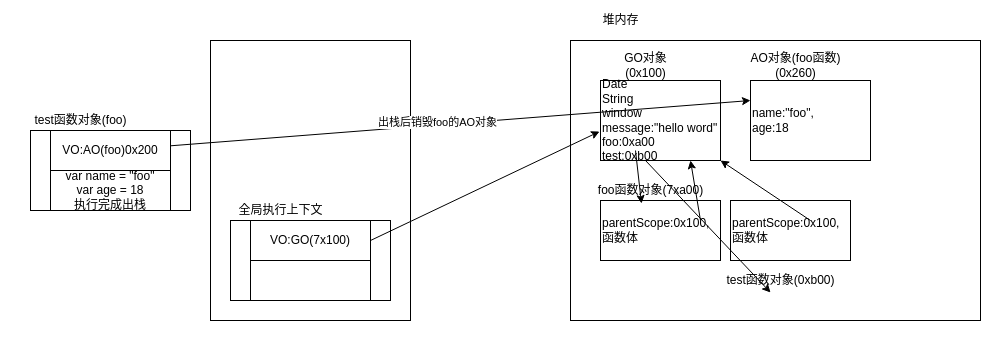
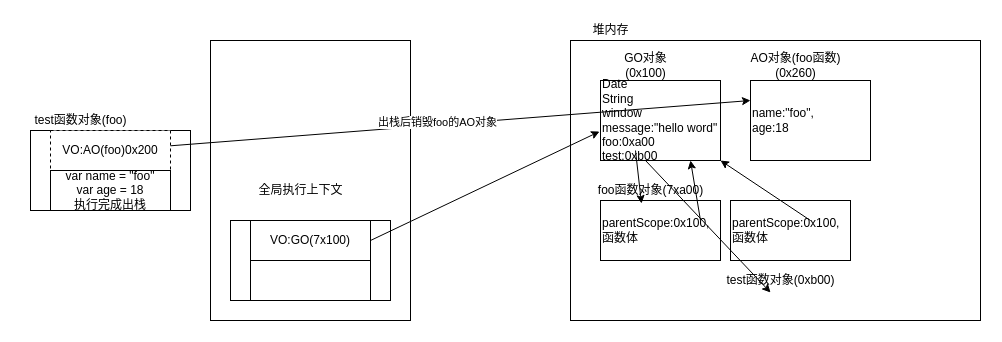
(621, 21) -> (611, 31)
(111, 151) -> (111, 151)
(281, 211) -> (301, 191)
